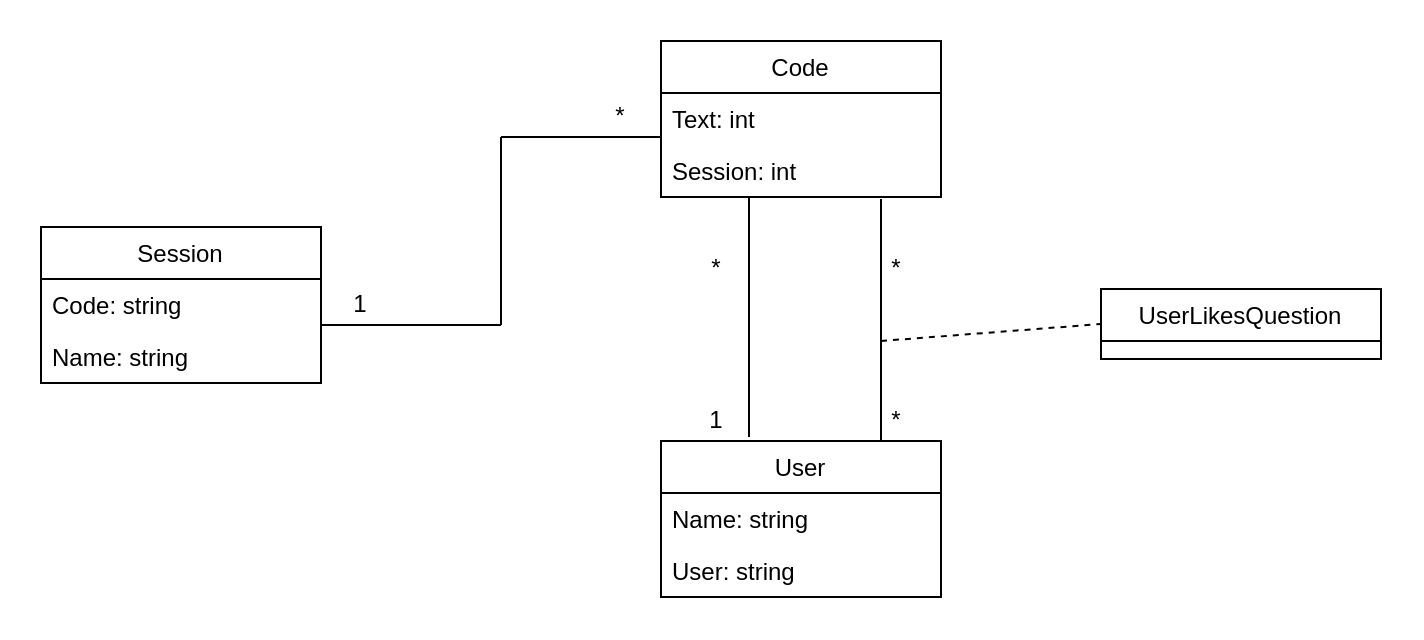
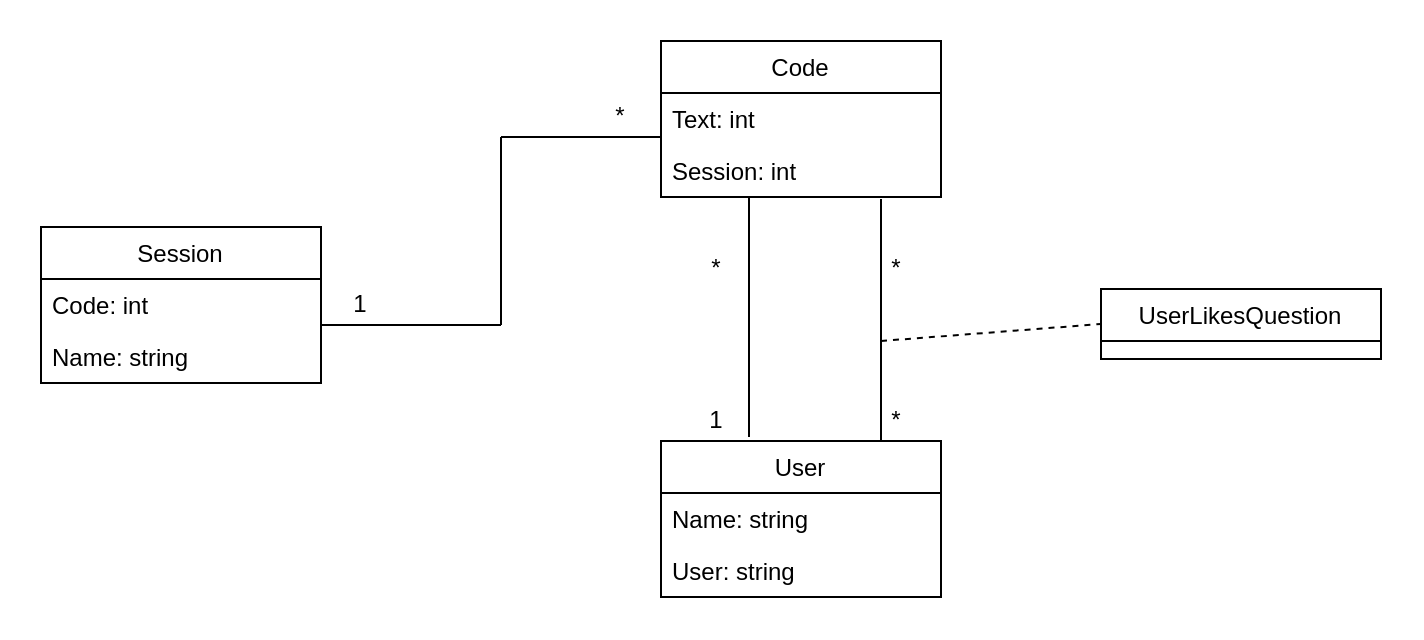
(123, 306) -> (103, 306)
